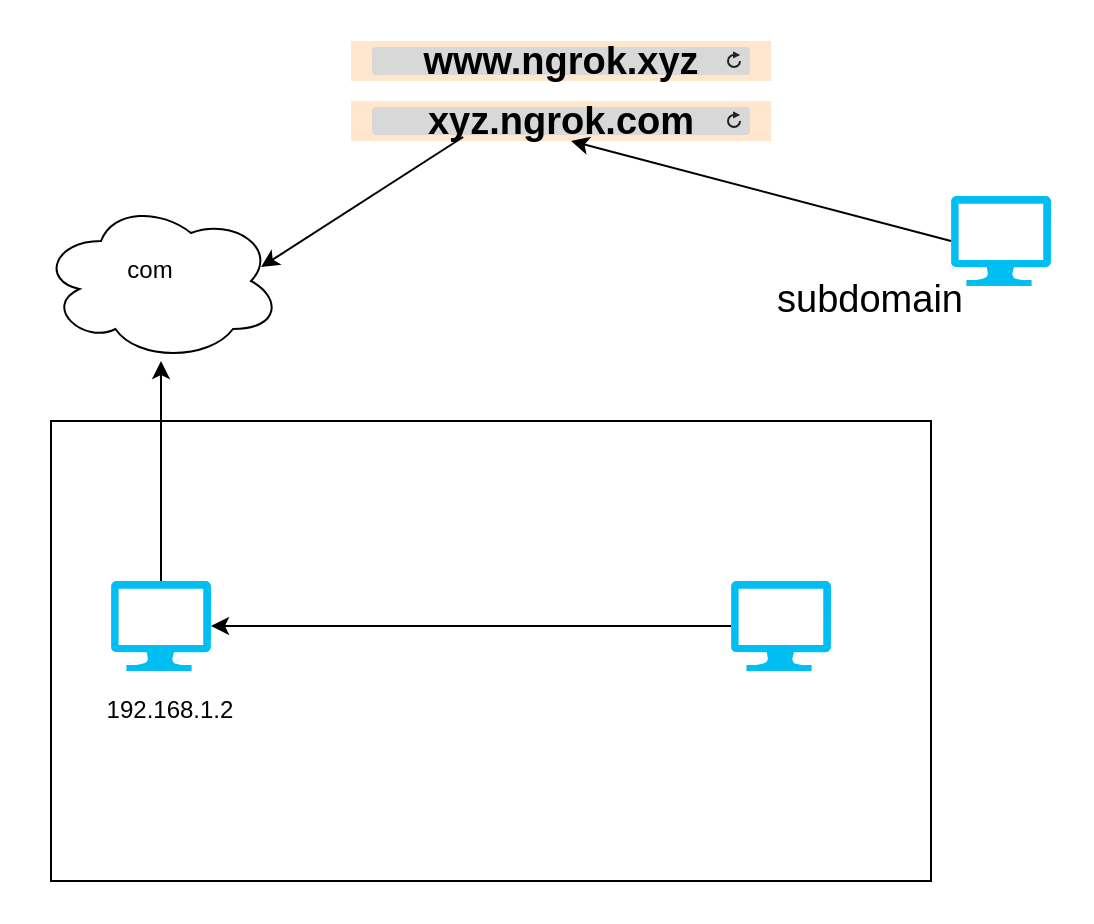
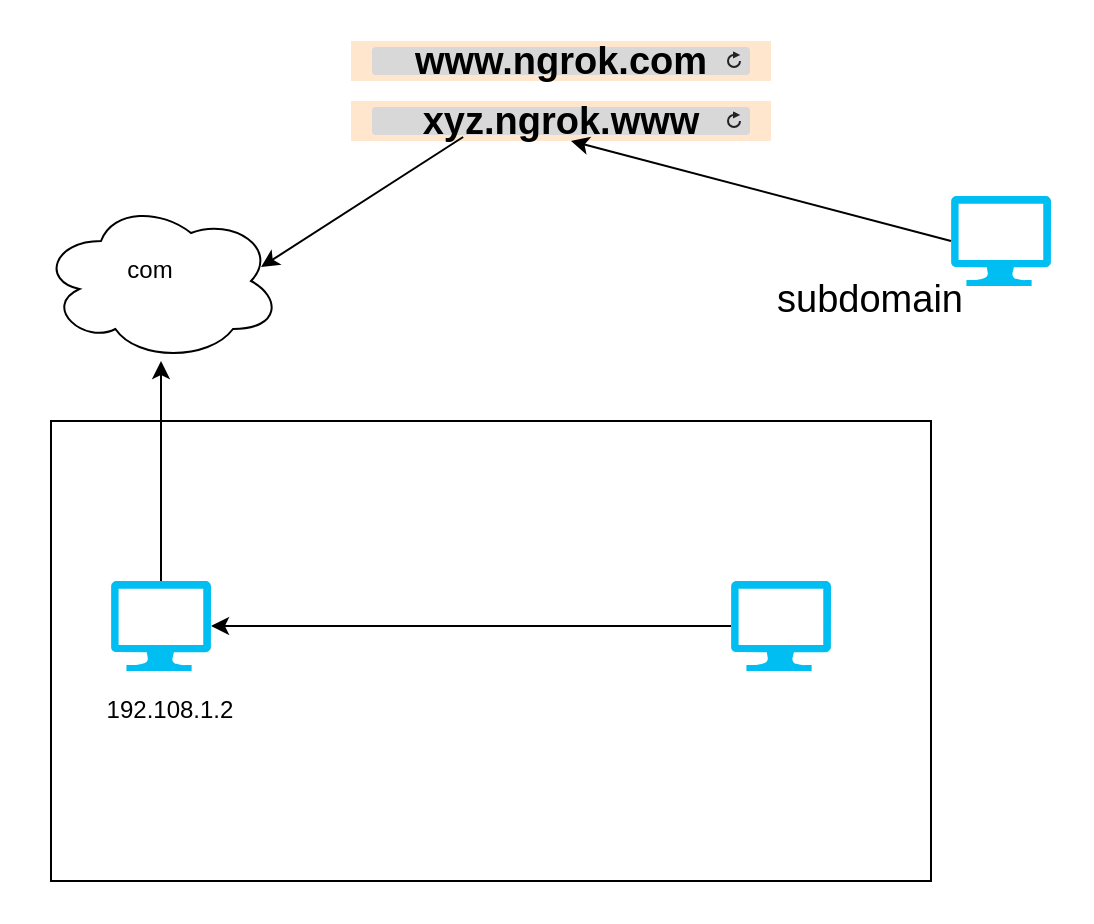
(562, 63) -> (562, 63)
(562, 123) -> (562, 123)
(171, 711) -> (171, 711)
